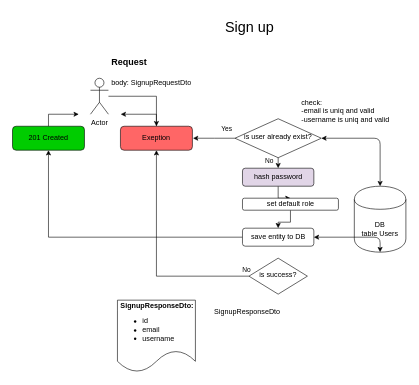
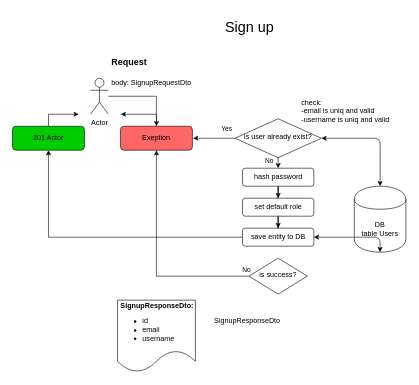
(48, 138) -> (48, 138)
(278, 177) -> (278, 177)
(290, 204) -> (278, 207)
(246, 312) -> (246, 321)
